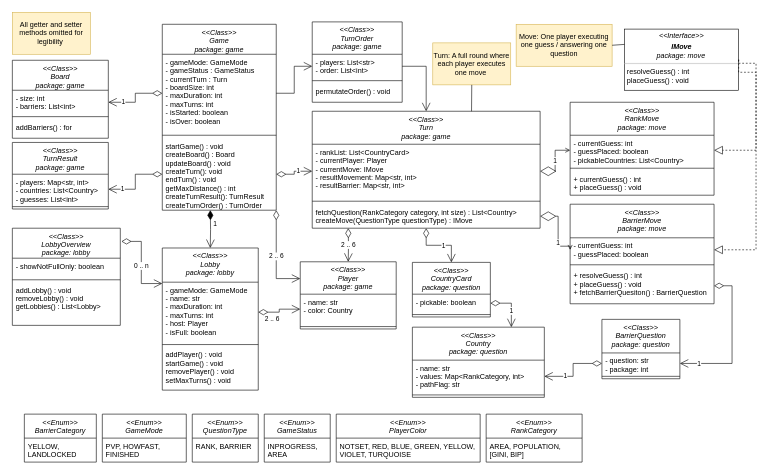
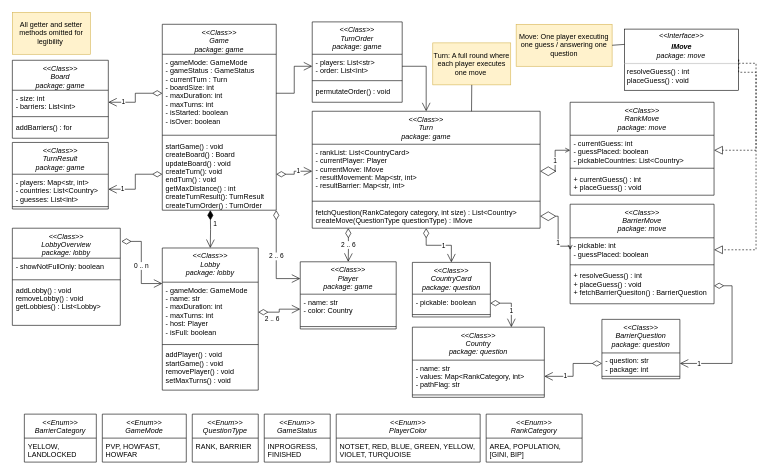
(608, 246) -> (598, 246)
(145, 451) -> (142, 447)
(298, 451) -> (298, 451)
